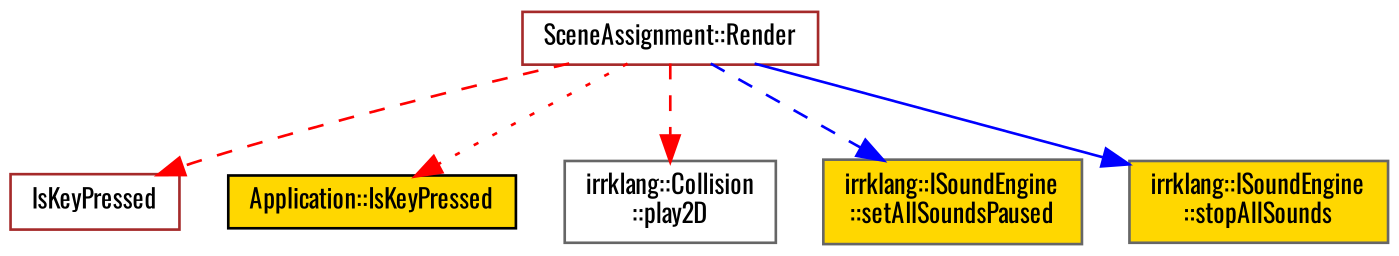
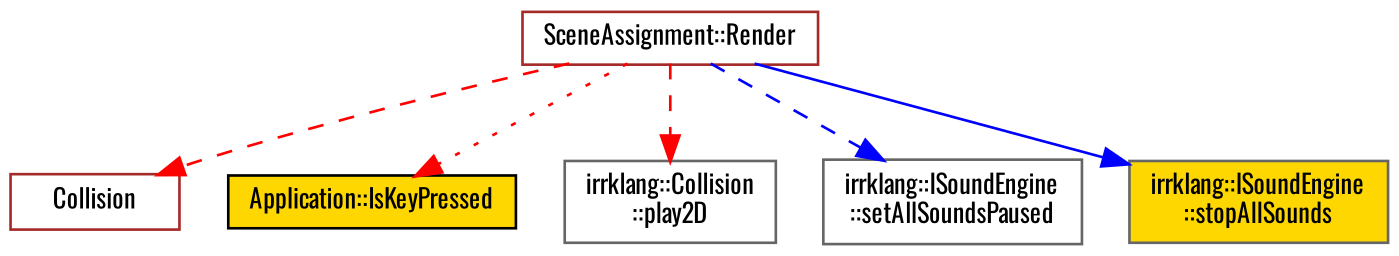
(95, 202) -> (95, 202)
(953, 202) -> (953, 202)
